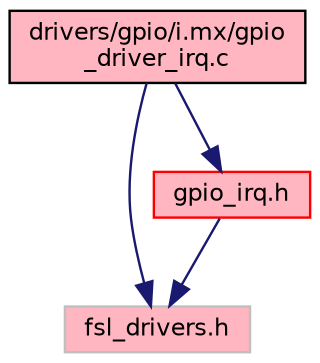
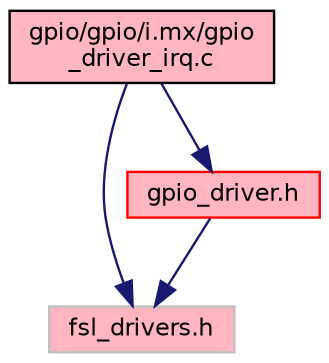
(157, 47) -> (142, 47)
(232, 195) -> (224, 195)
